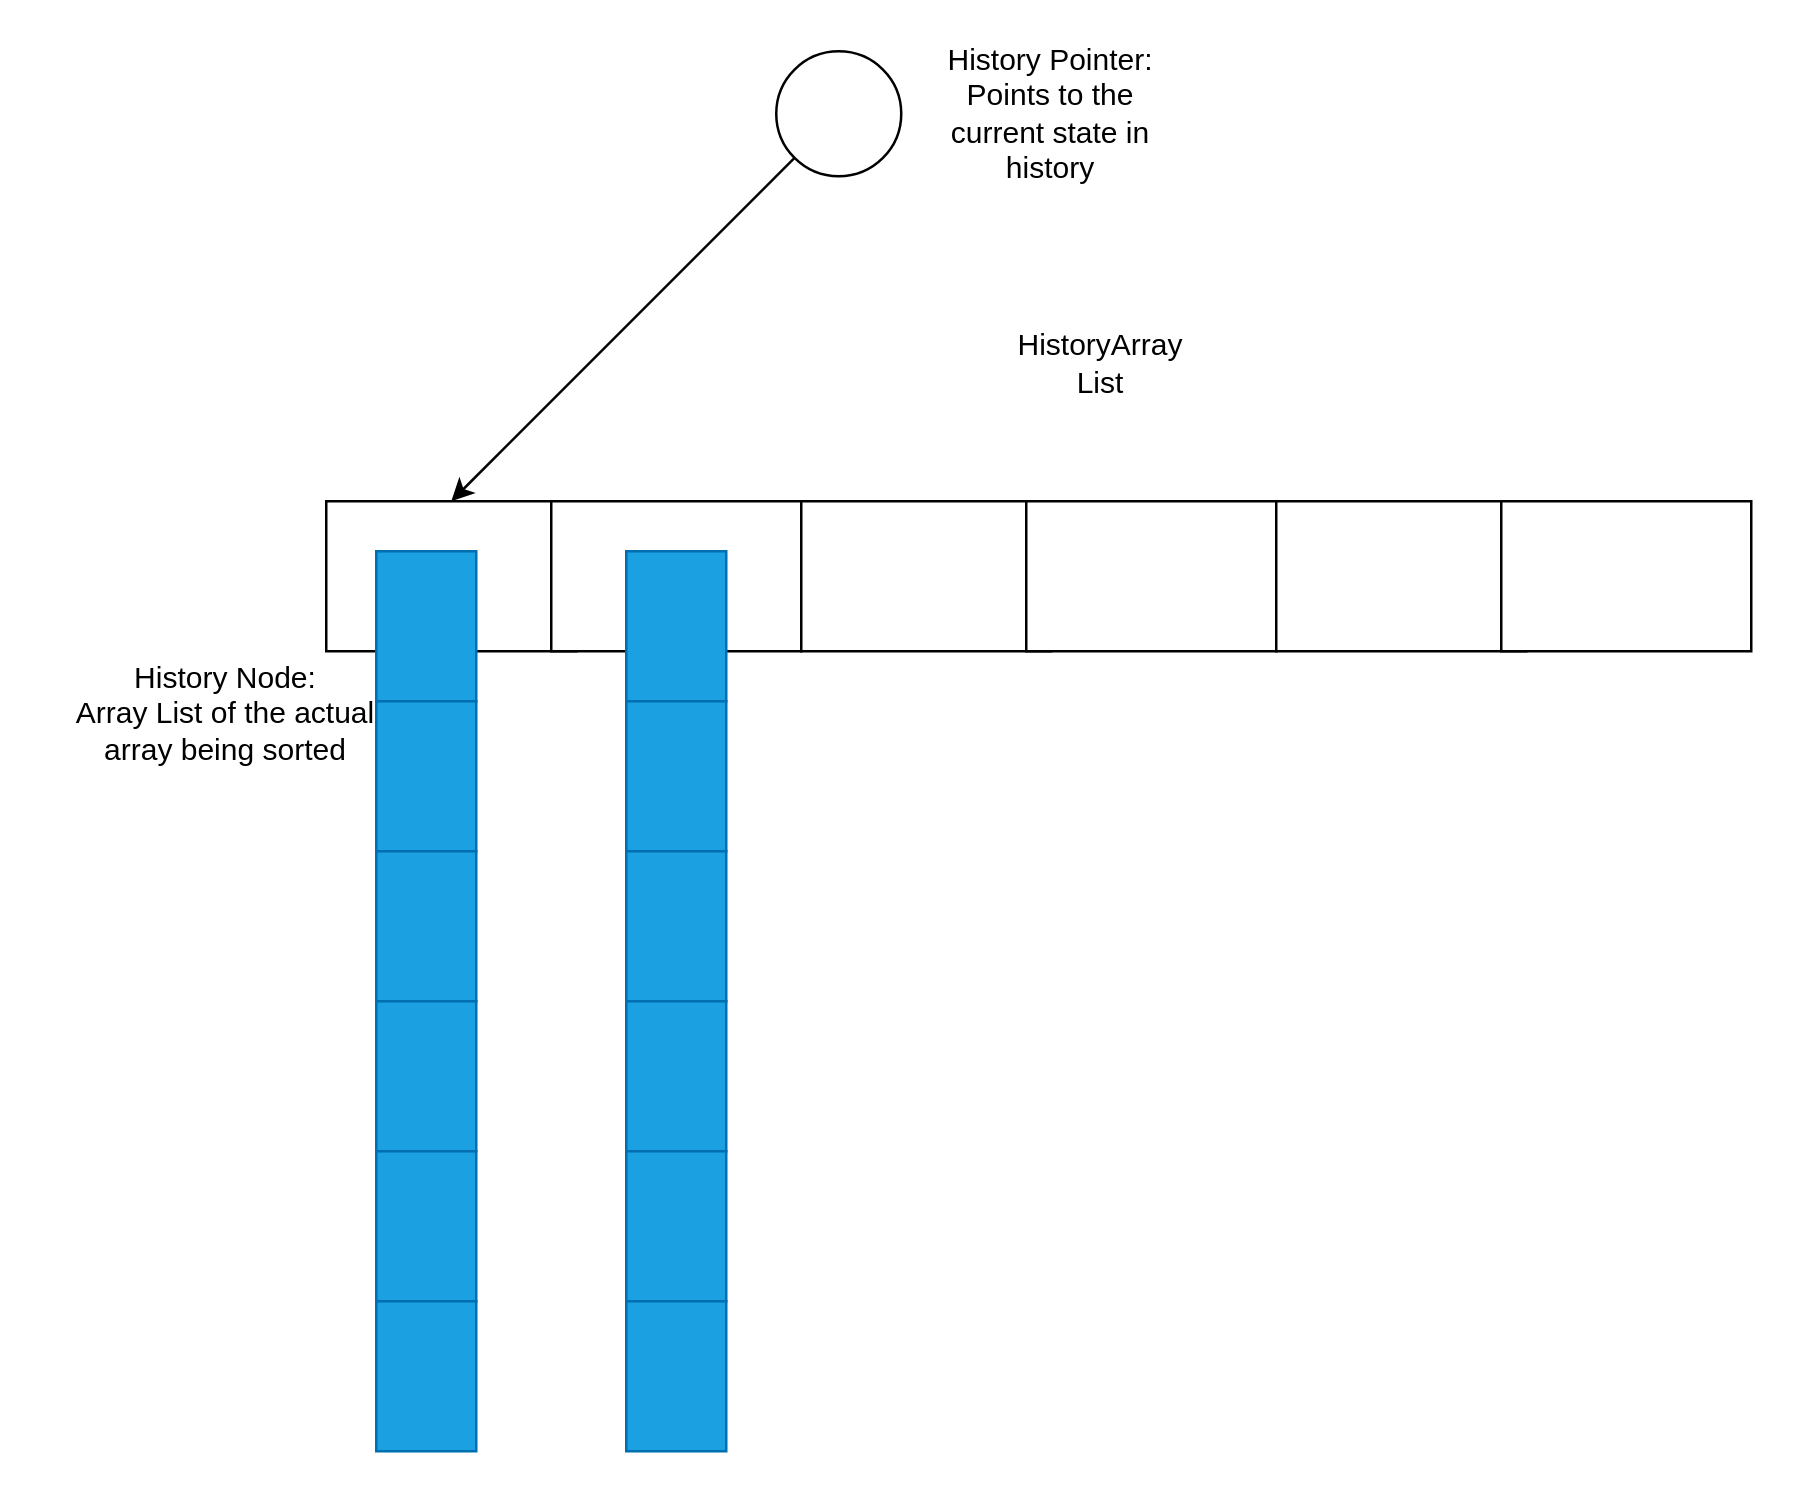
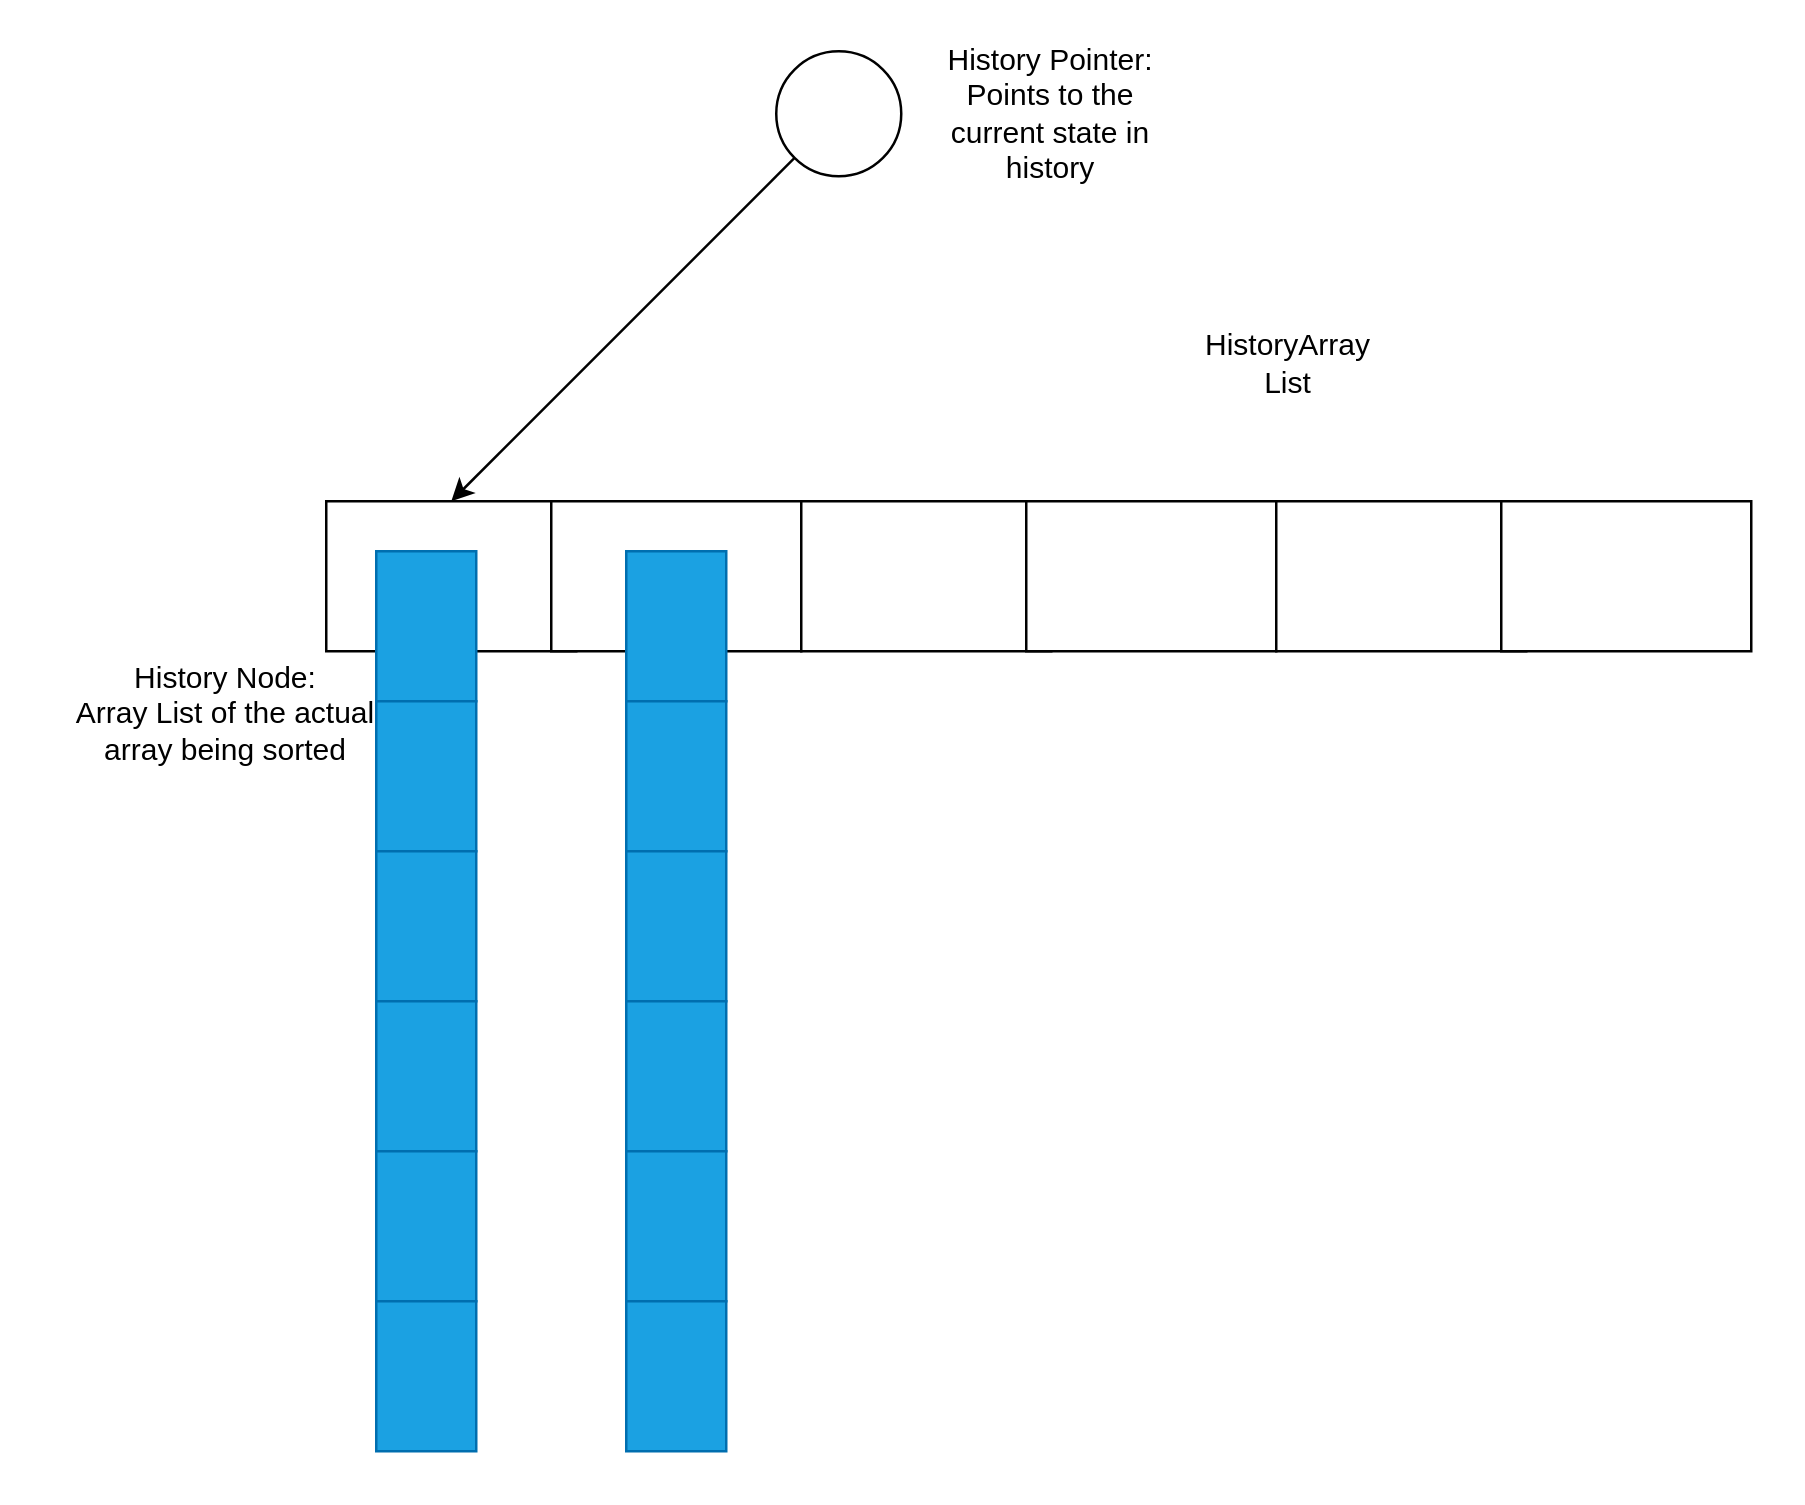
(1101, 364) -> (1289, 364)
